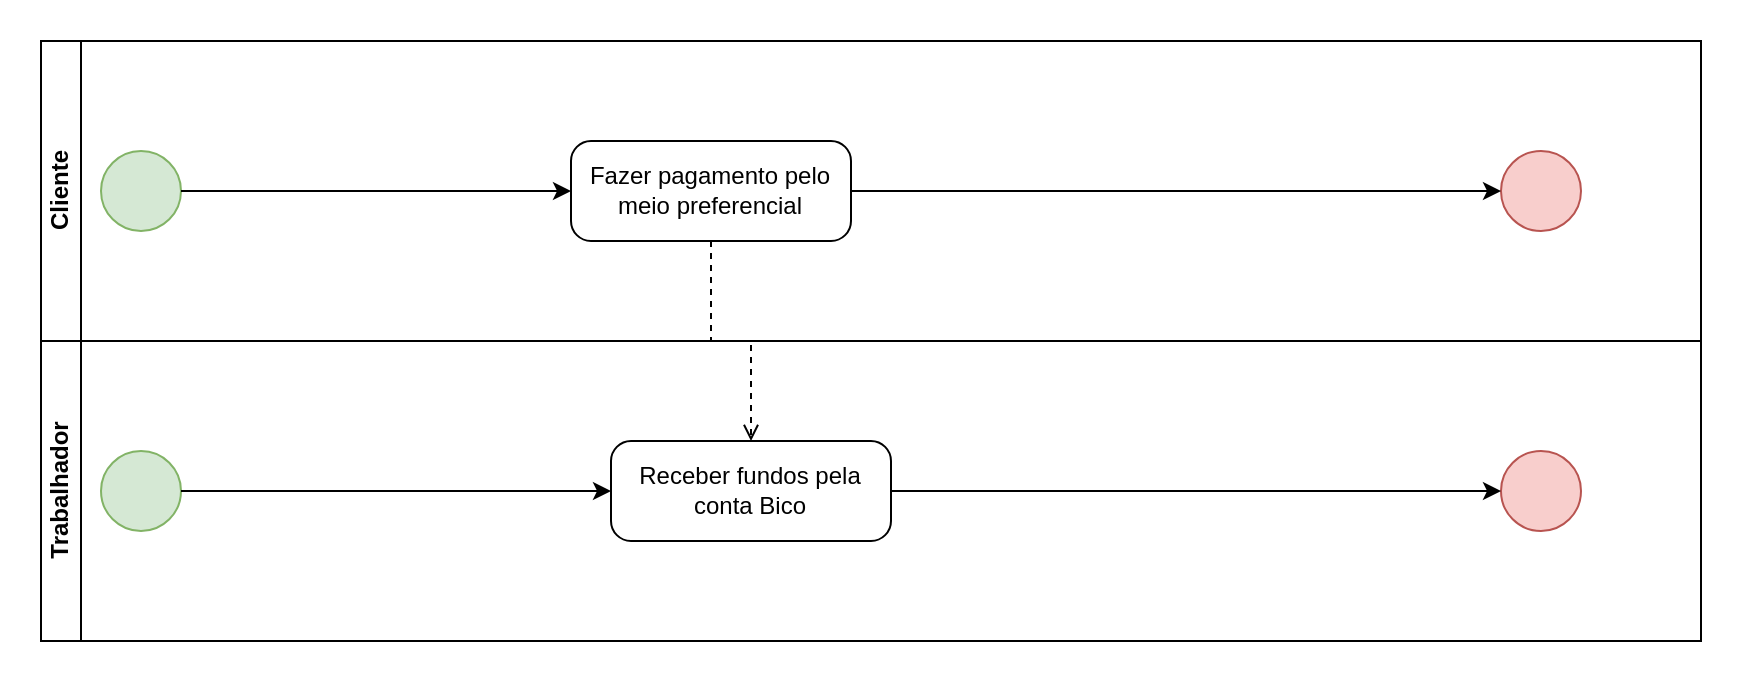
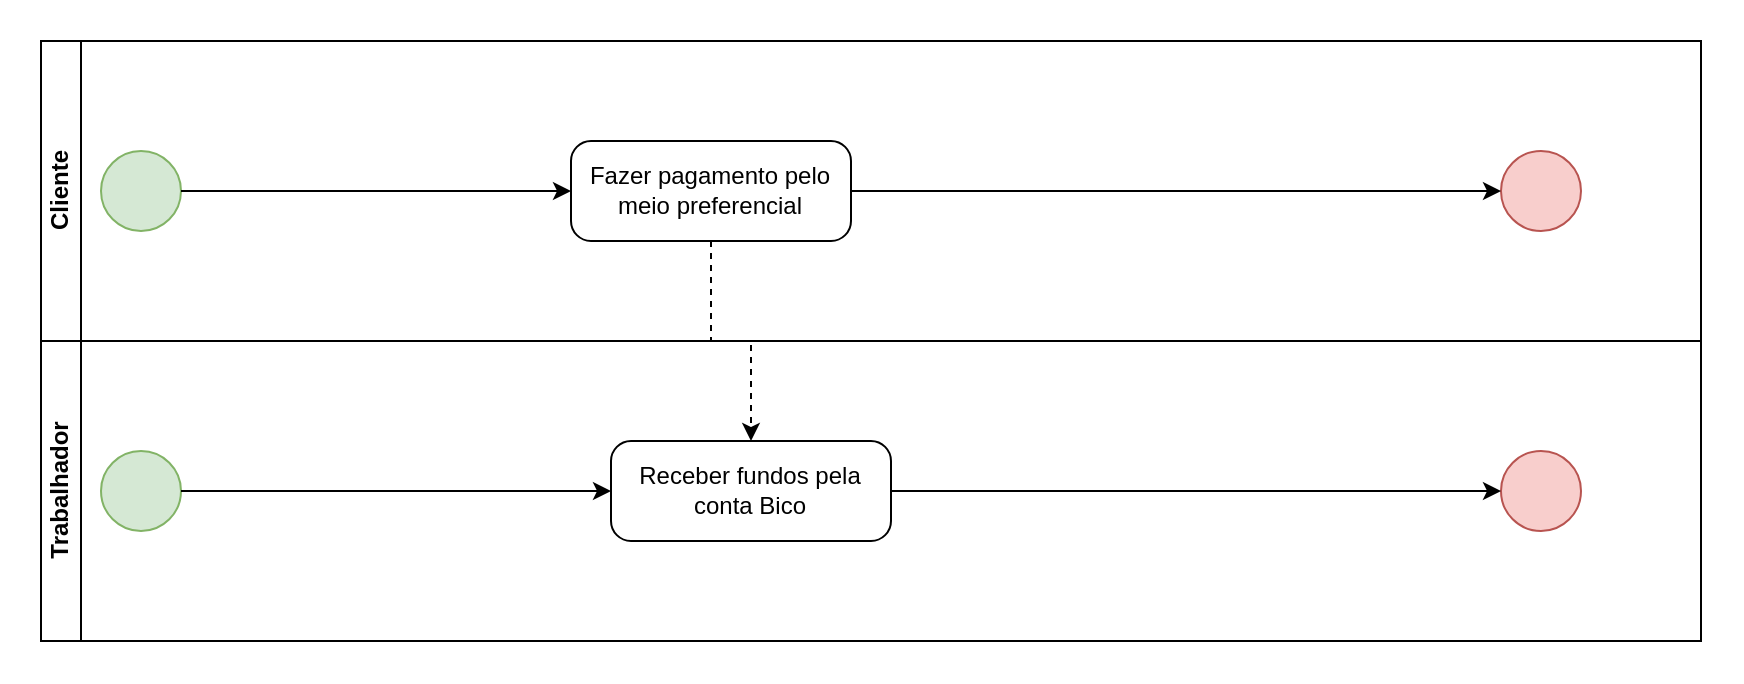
(751, 428) -> (751, 426)
